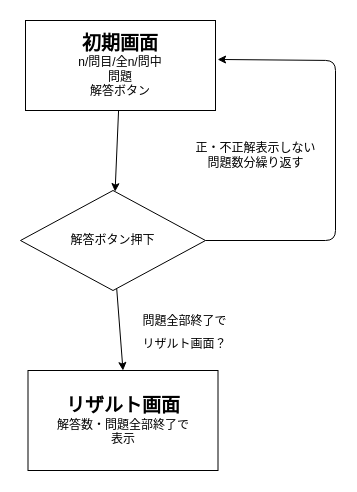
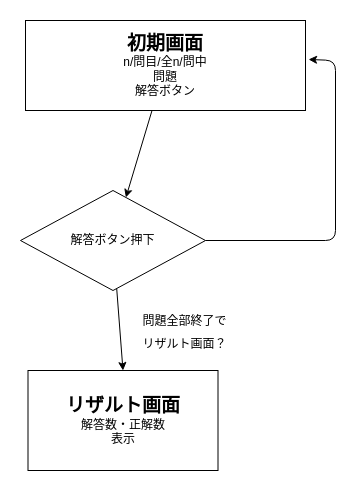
(121, 66) -> (166, 66)
(256, 156) -> none
(124, 421) -> (124, 421)
